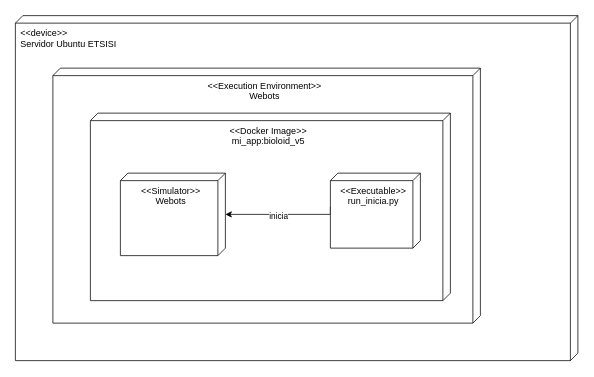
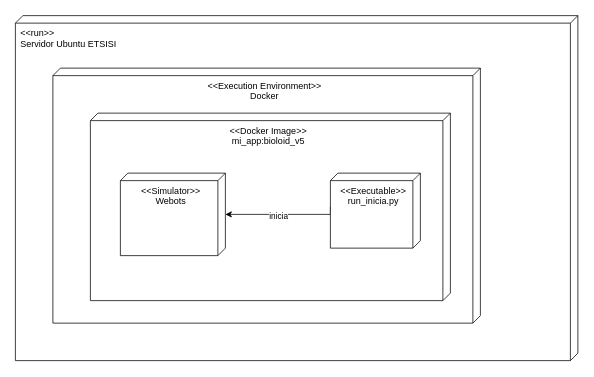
(73, 39) -> (73, 39)
(265, 91) -> (265, 91)
